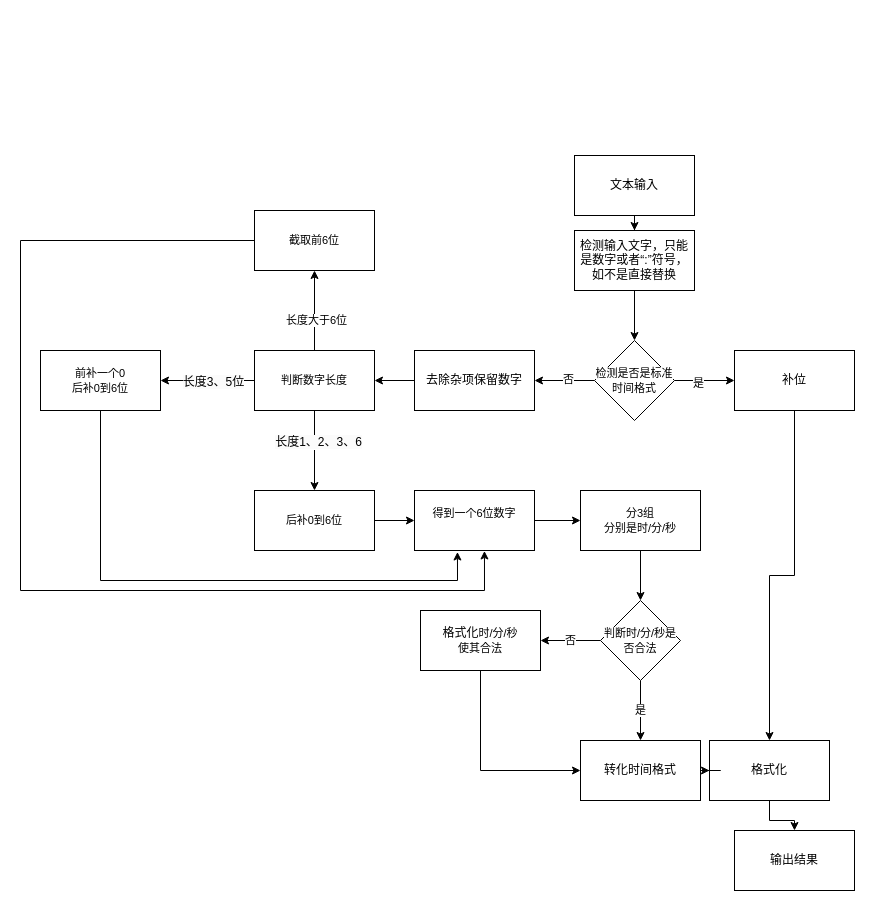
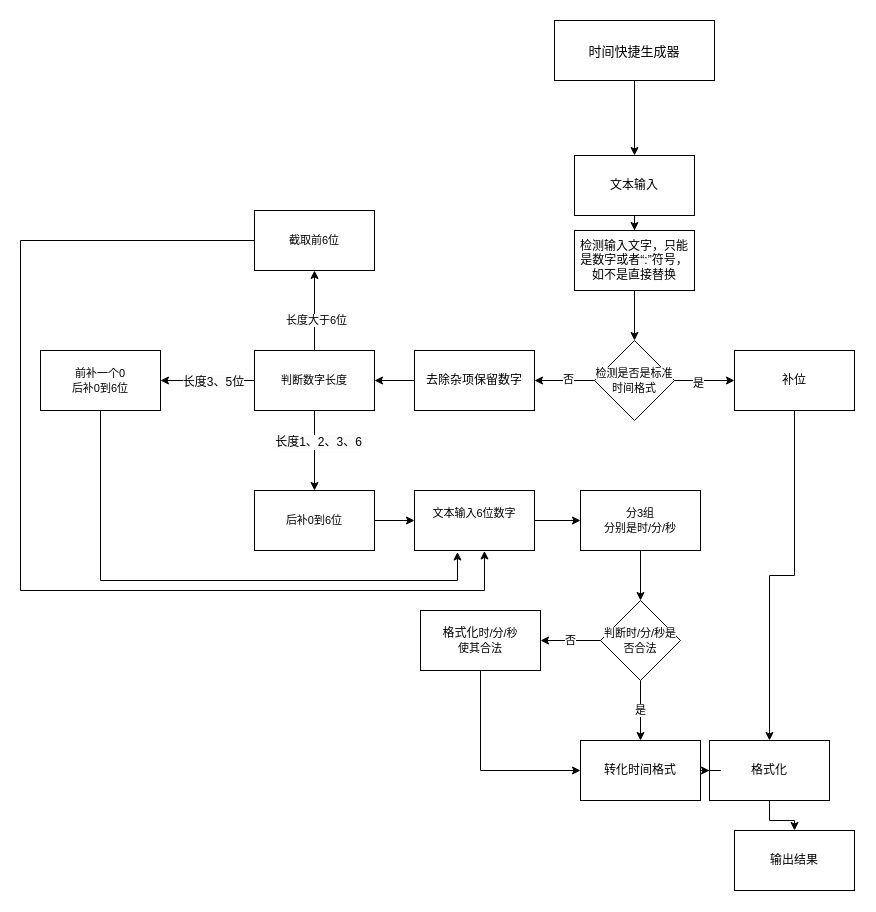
none -> (635, 51)
none -> (635, 115)
(475, 521) -> (475, 521)
